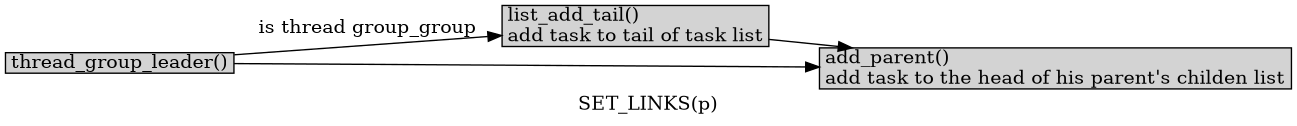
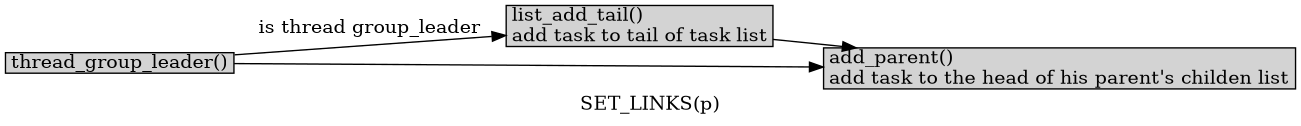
(368, 28) -> (370, 28)
